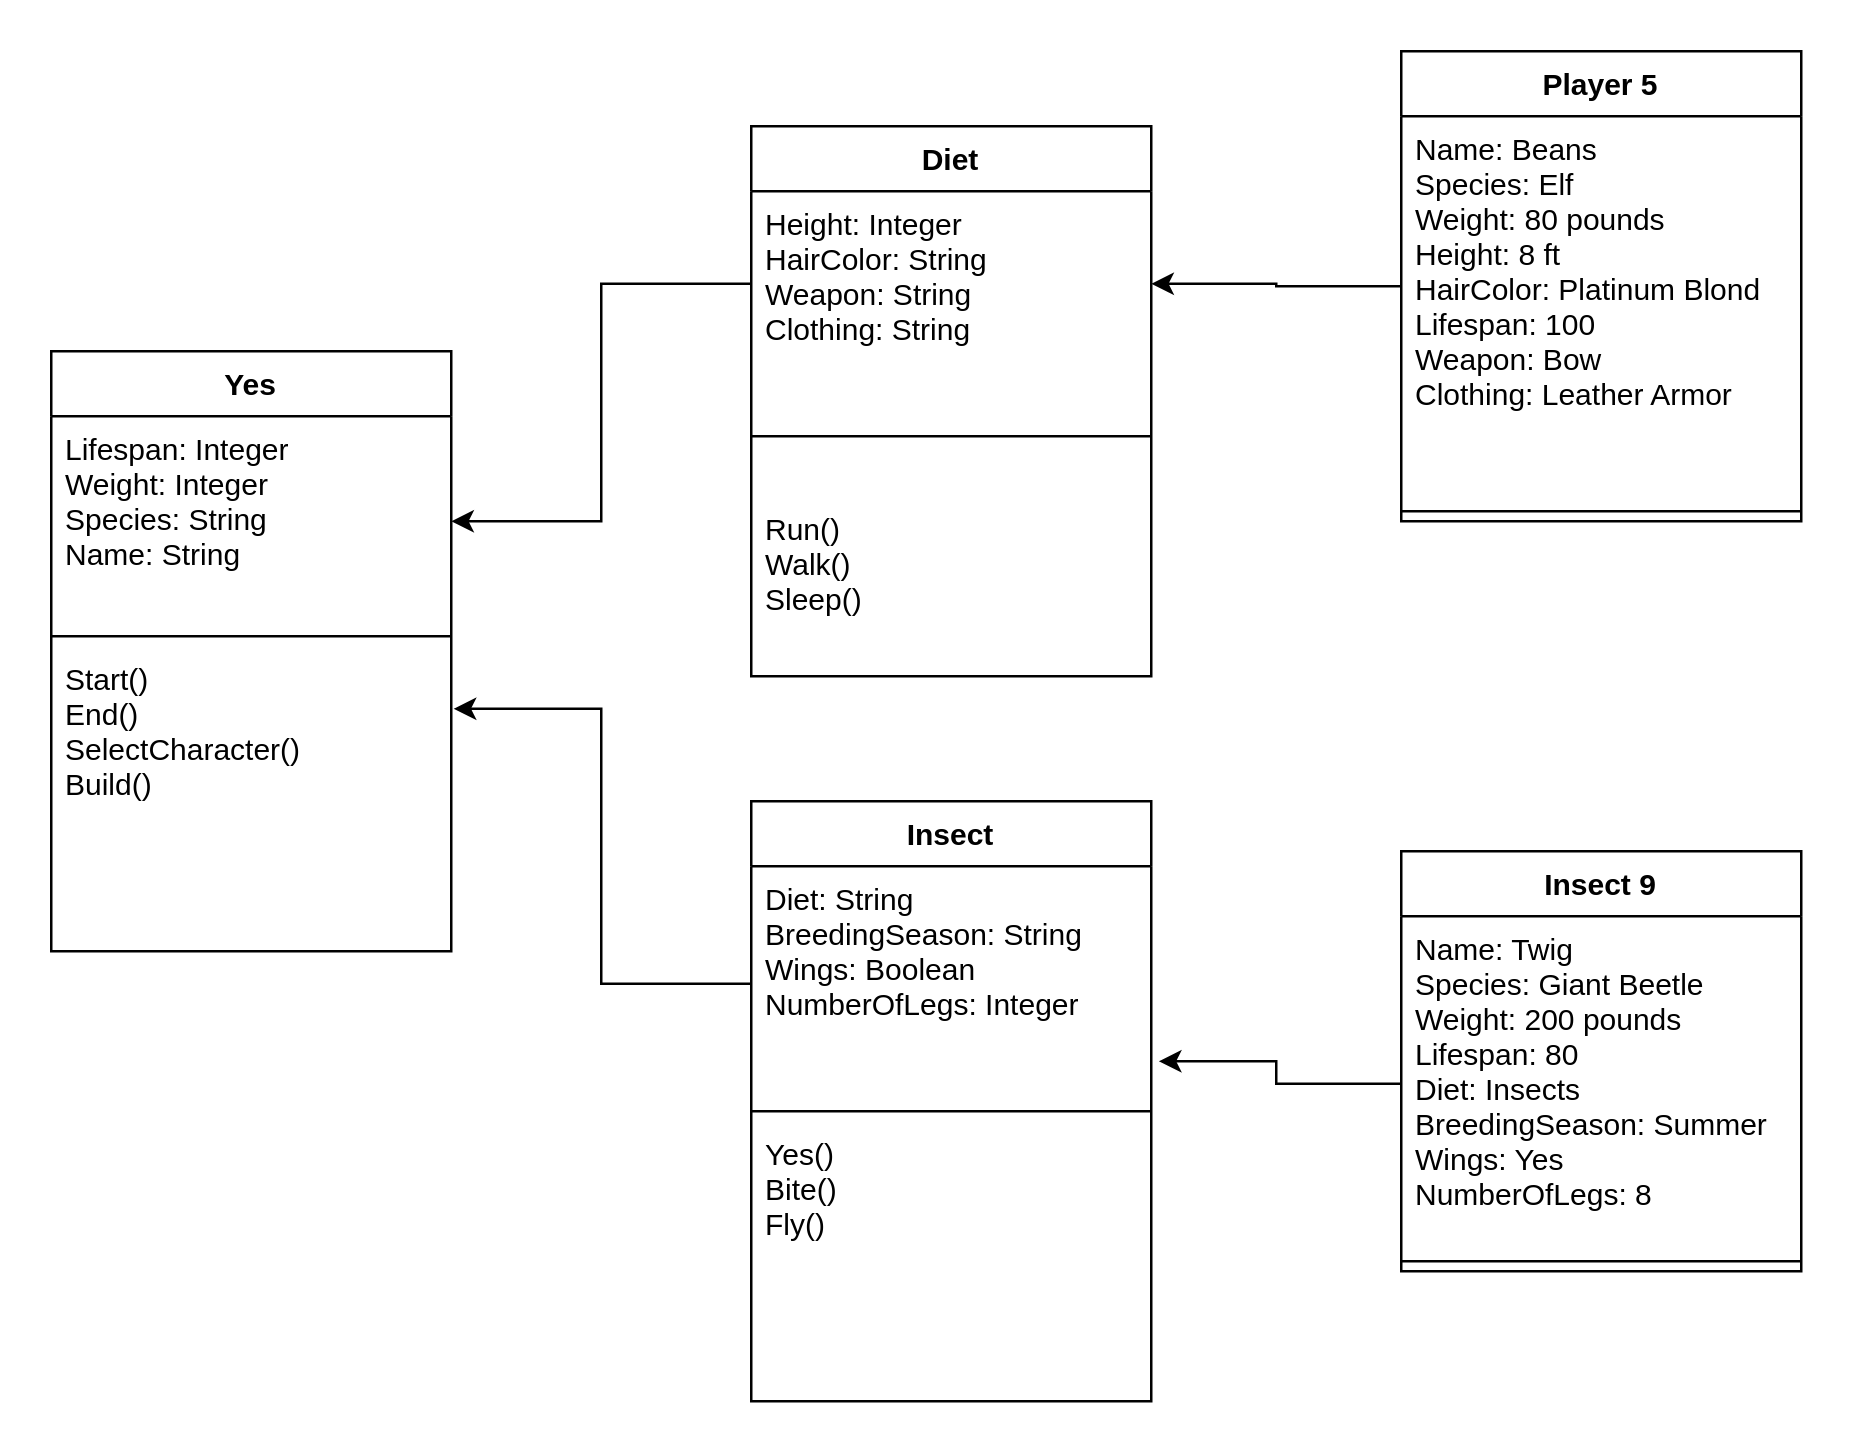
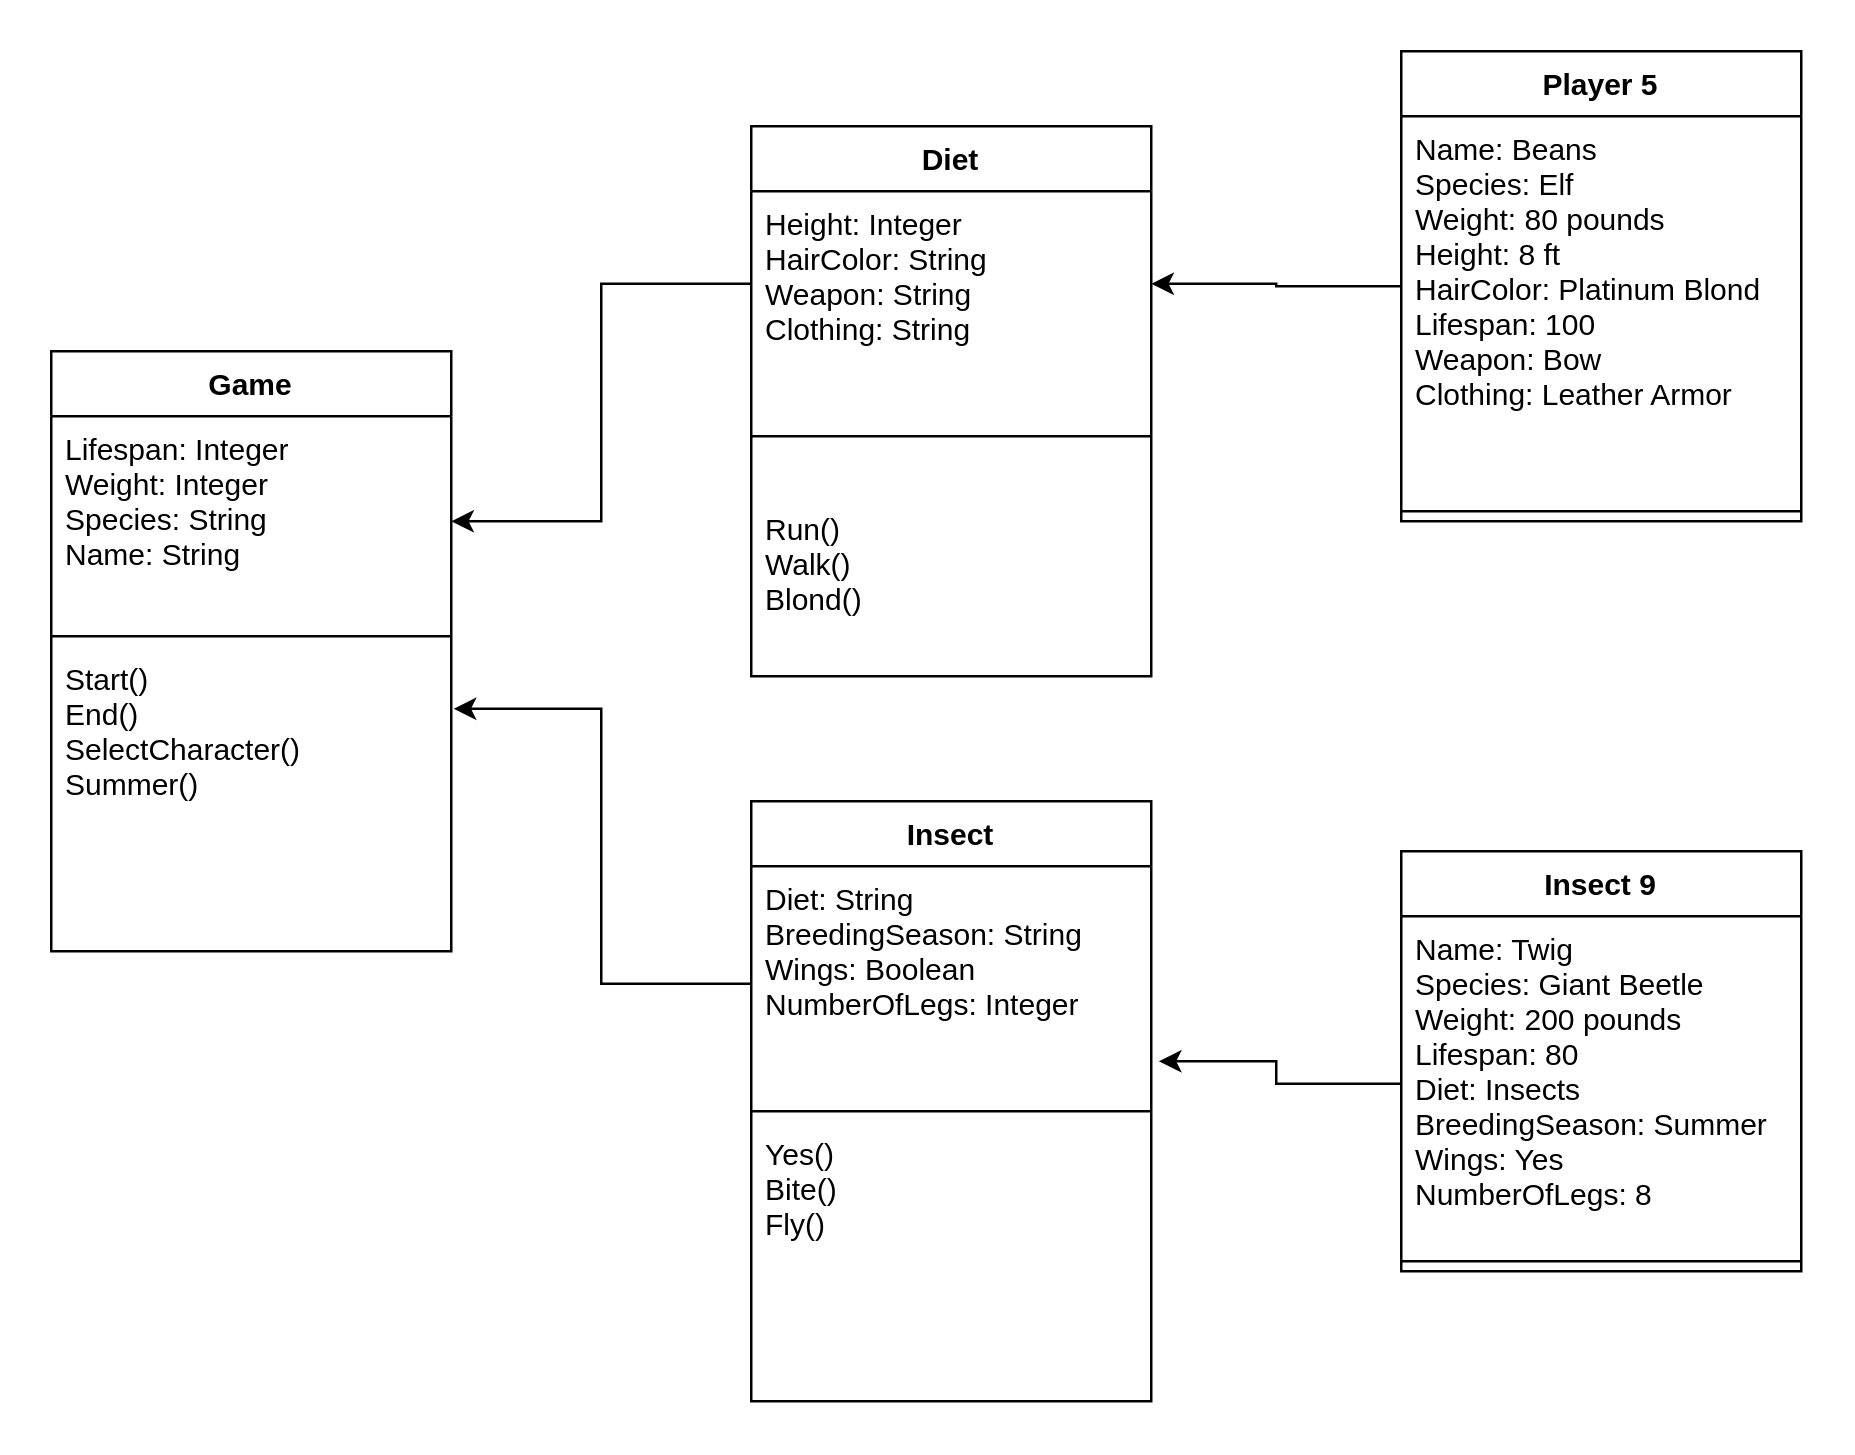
(250, 385) -> (250, 385)
(807, 530) -> (807, 530)
(124, 680) -> (124, 680)
